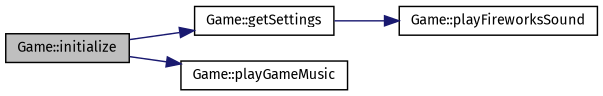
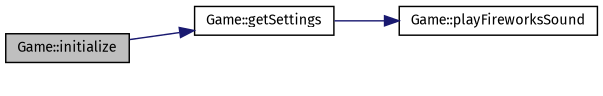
(264, 75) -> none
